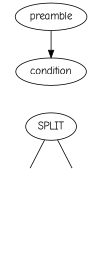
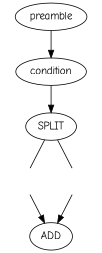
none -> (51, 95)
none -> (51, 236)
